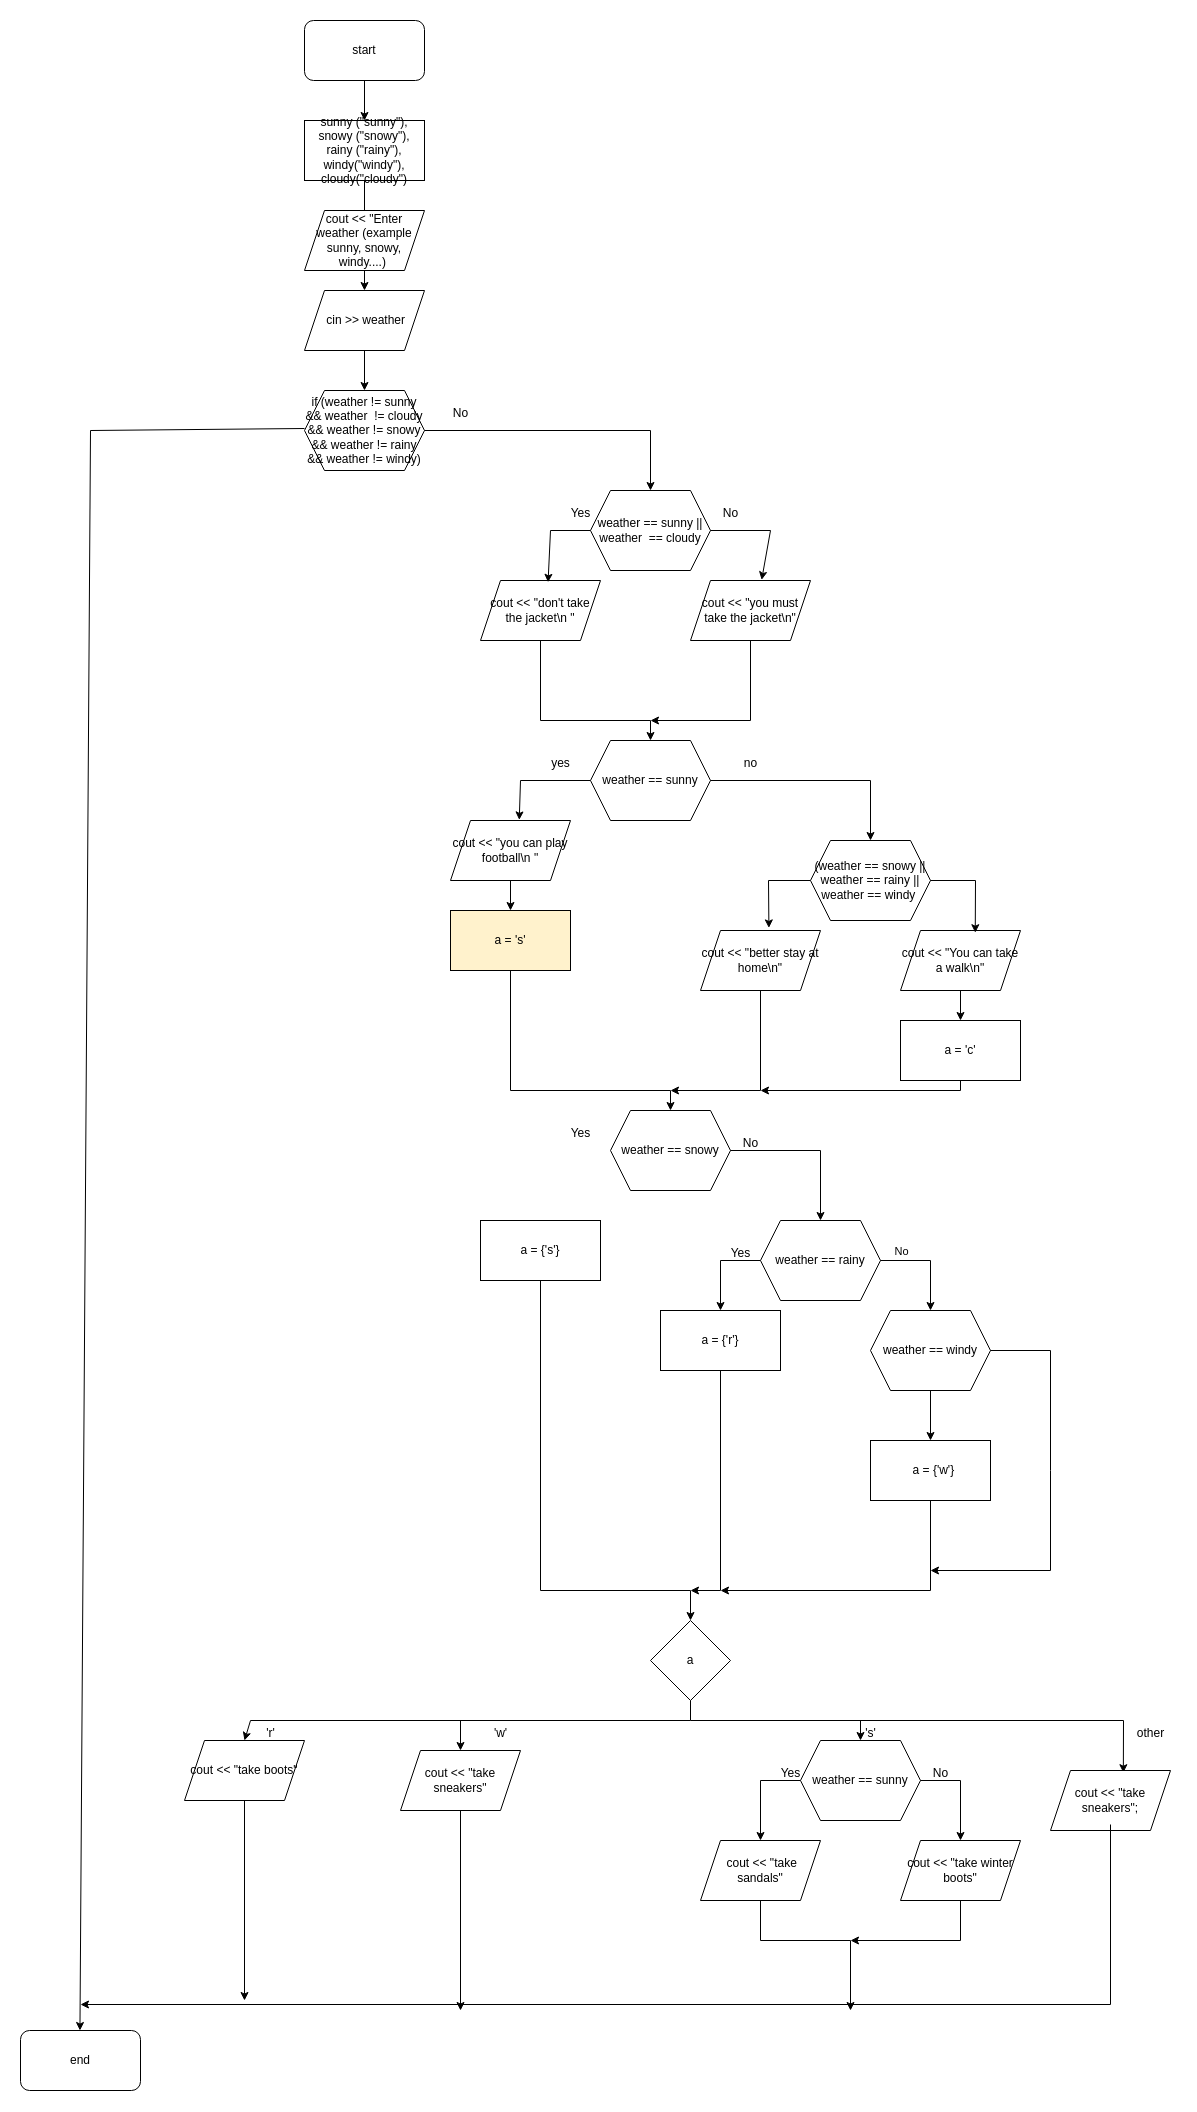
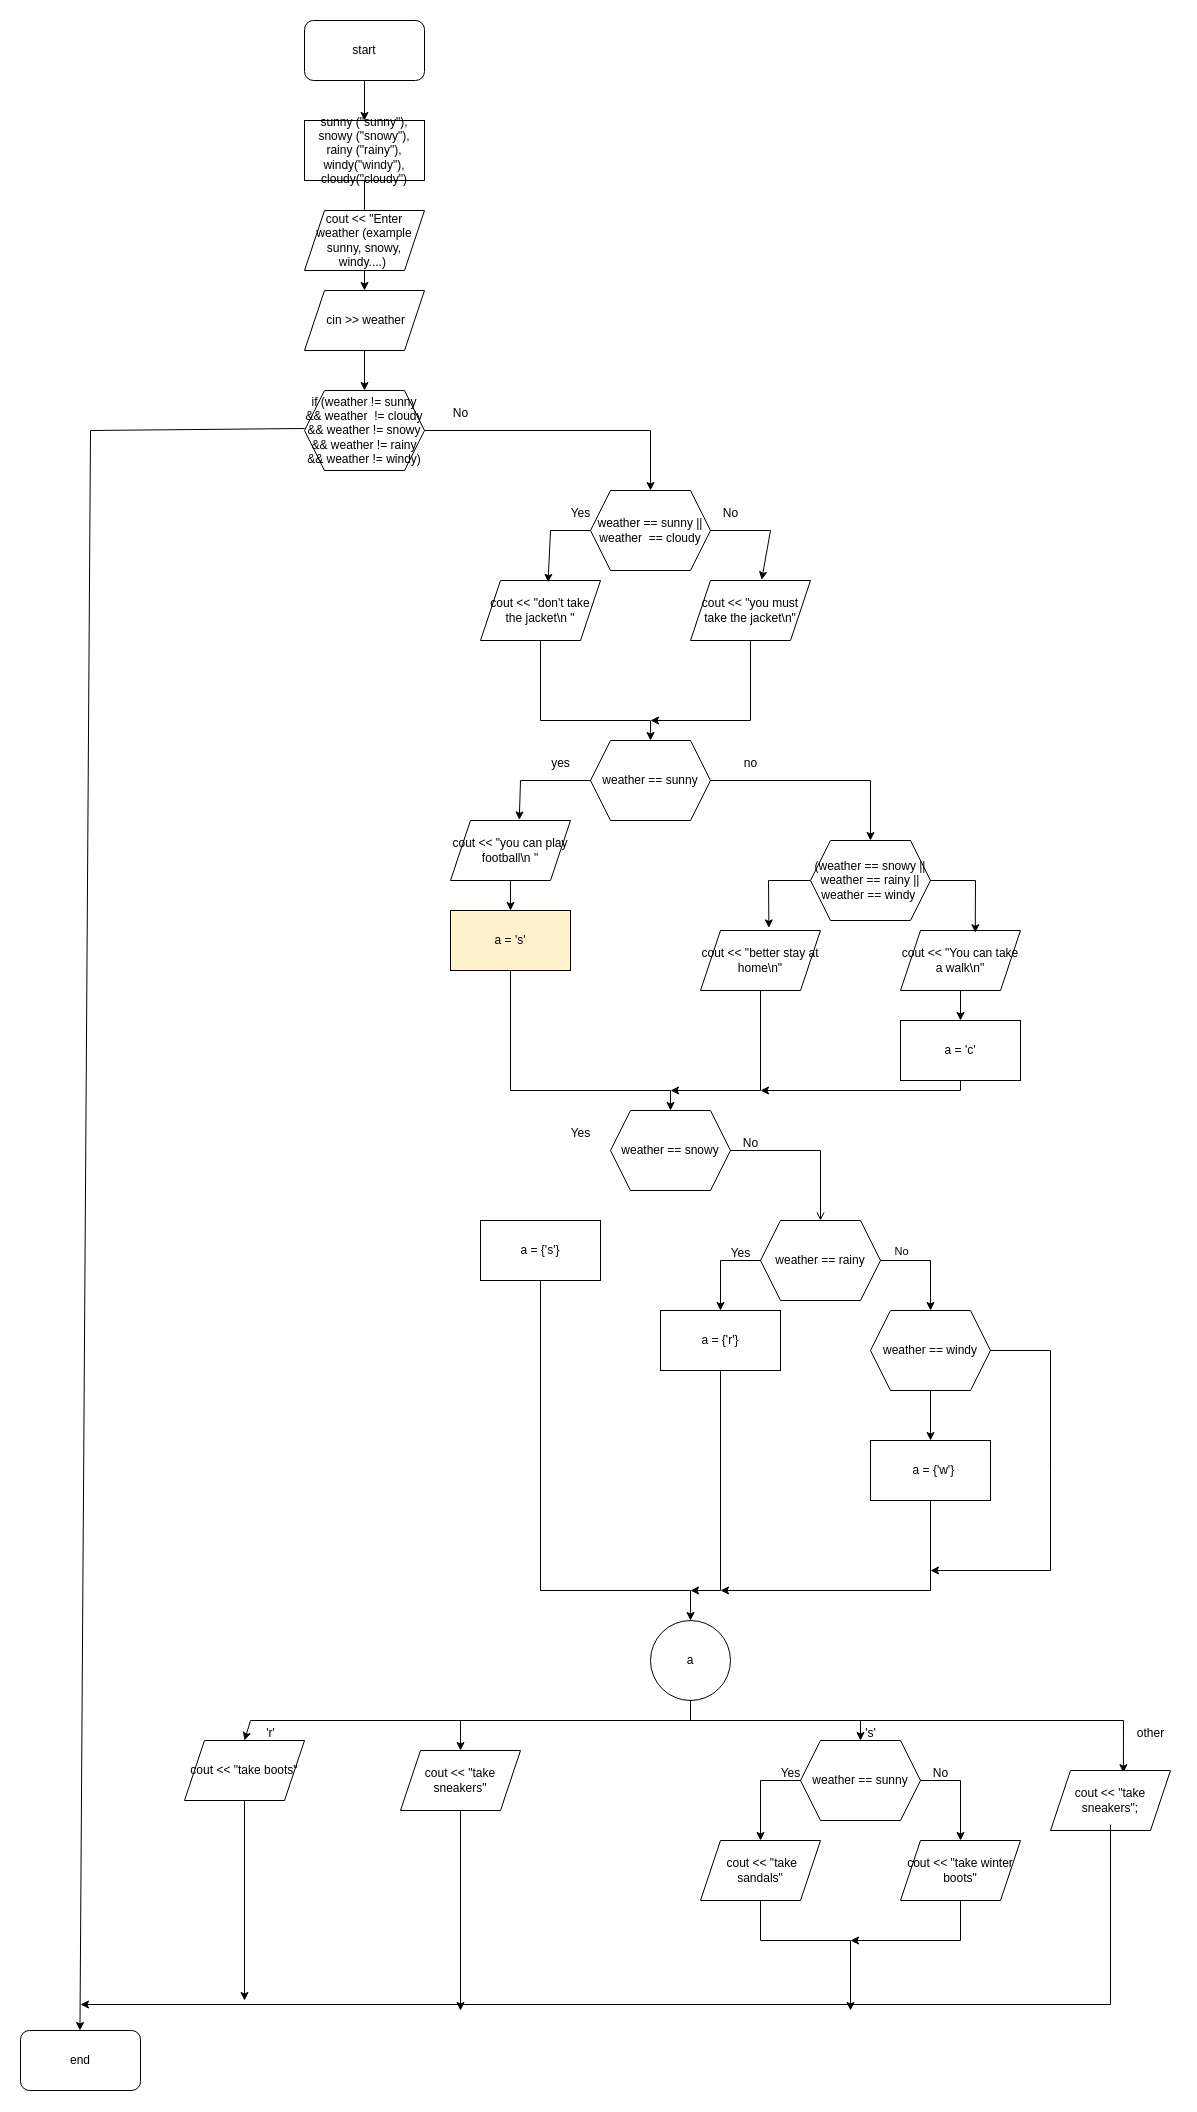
(821, 1212) -> (821, 1214)
(691, 1661) -> (691, 1661)
(501, 1734) -> none
